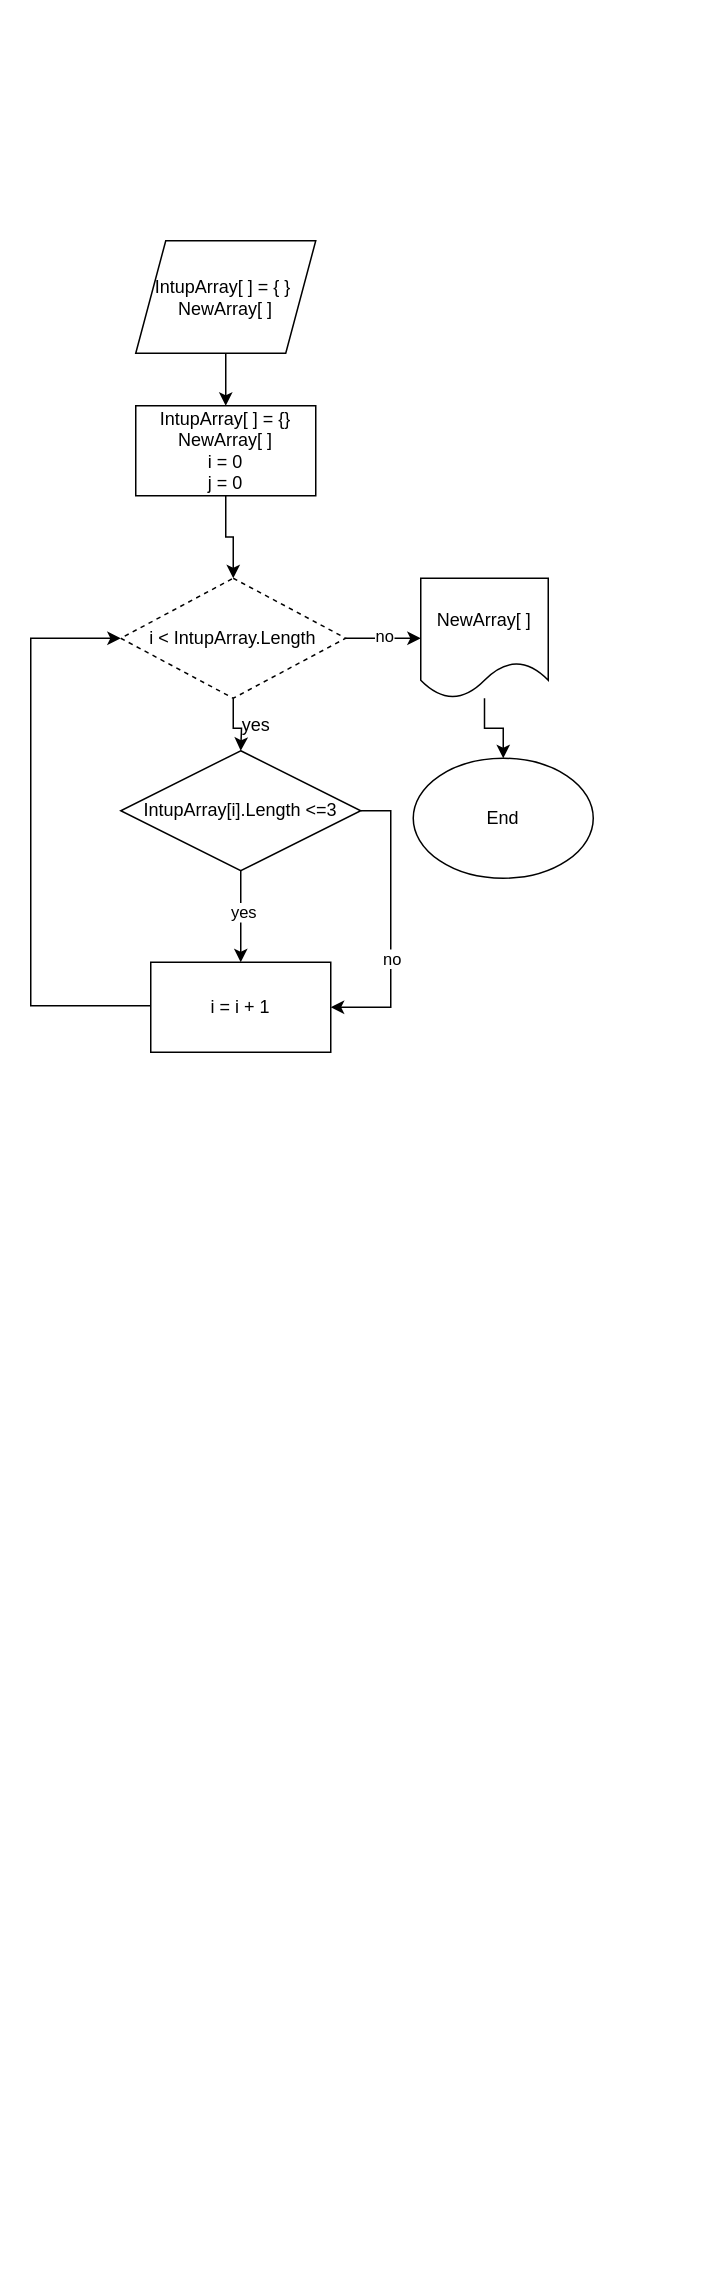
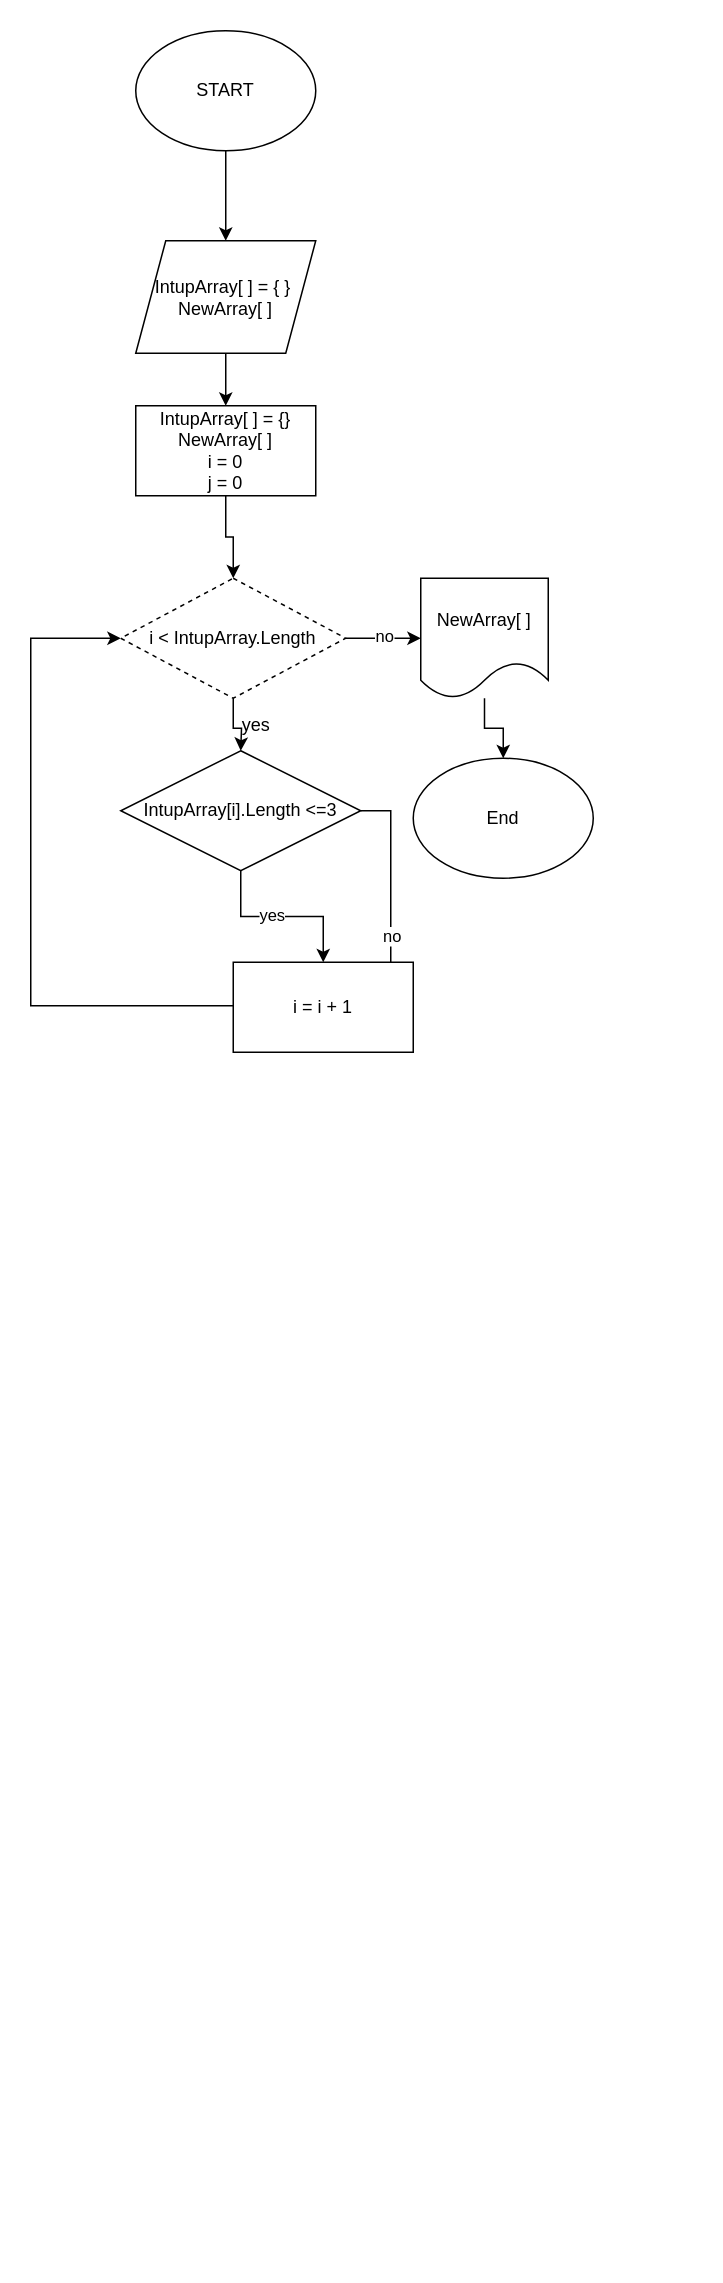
none -> (226, 91)
none -> (226, 191)
(241, 1007) -> (323, 1007)
